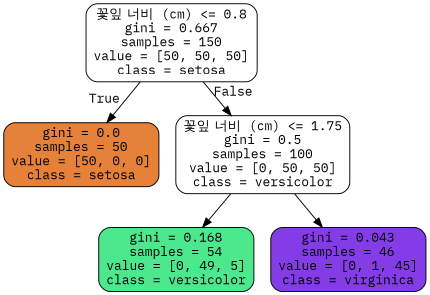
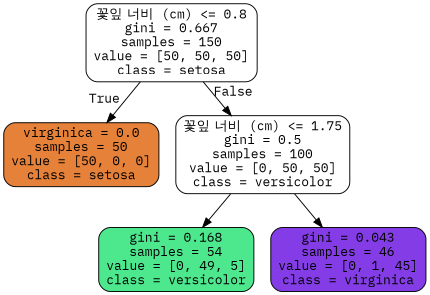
(81, 155) -> (81, 155)
